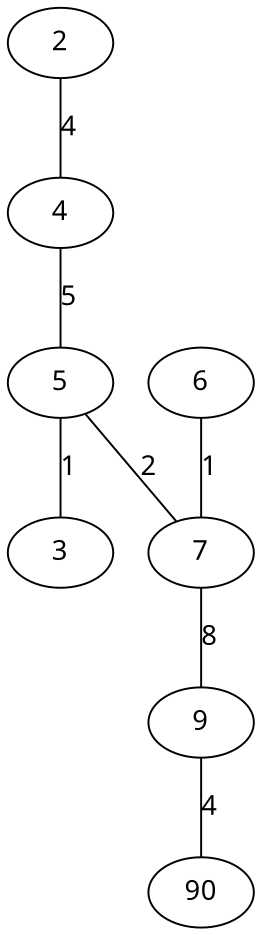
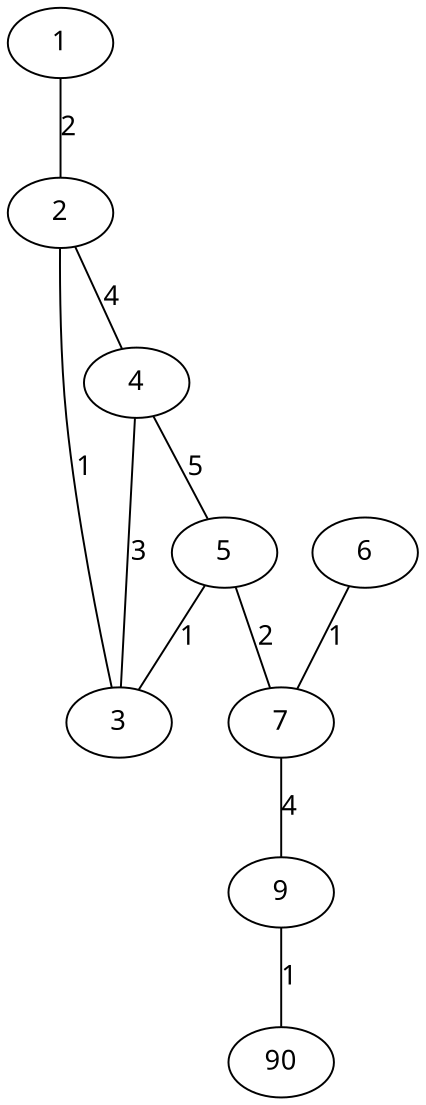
none -> (61, 43)
none -> (73, 469)
none -> (128, 553)
(210, 638) -> (290, 807)
(210, 807) -> (290, 977)
